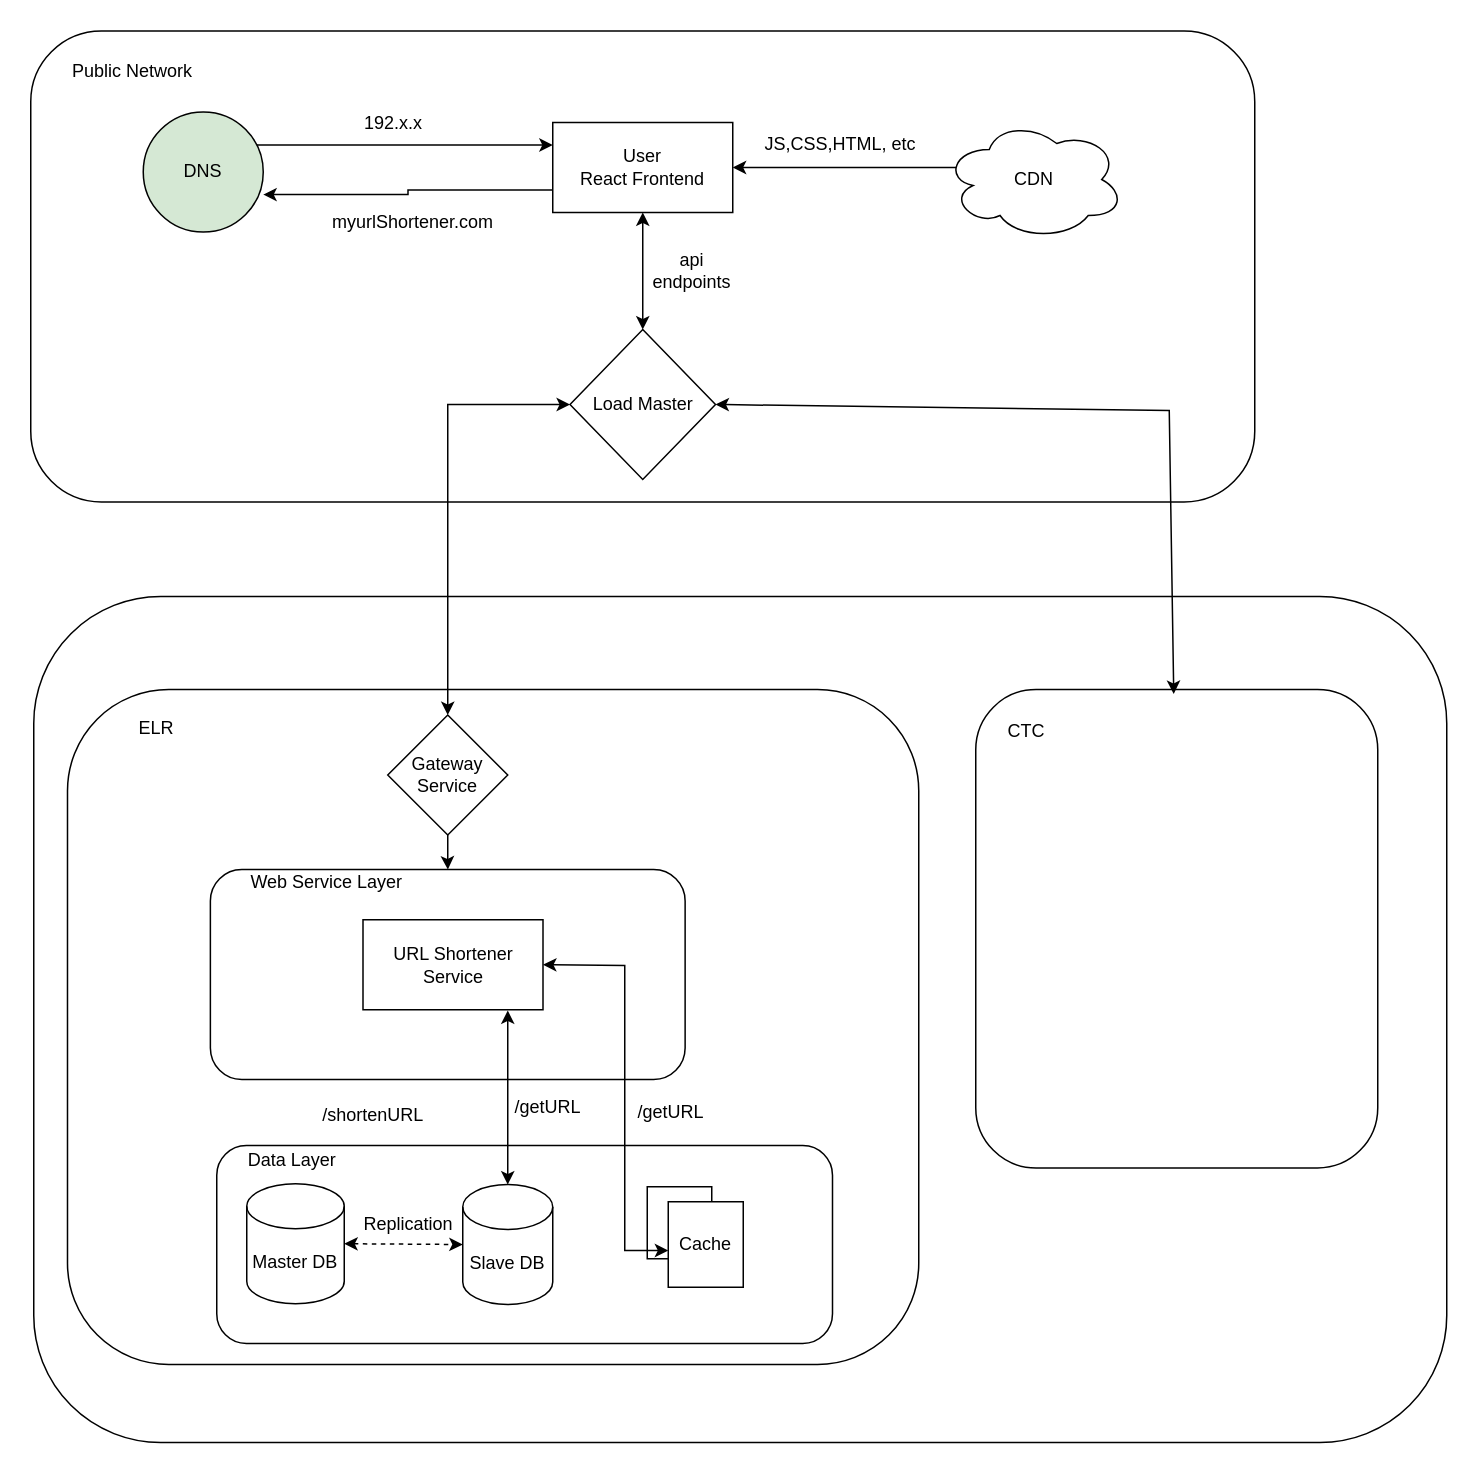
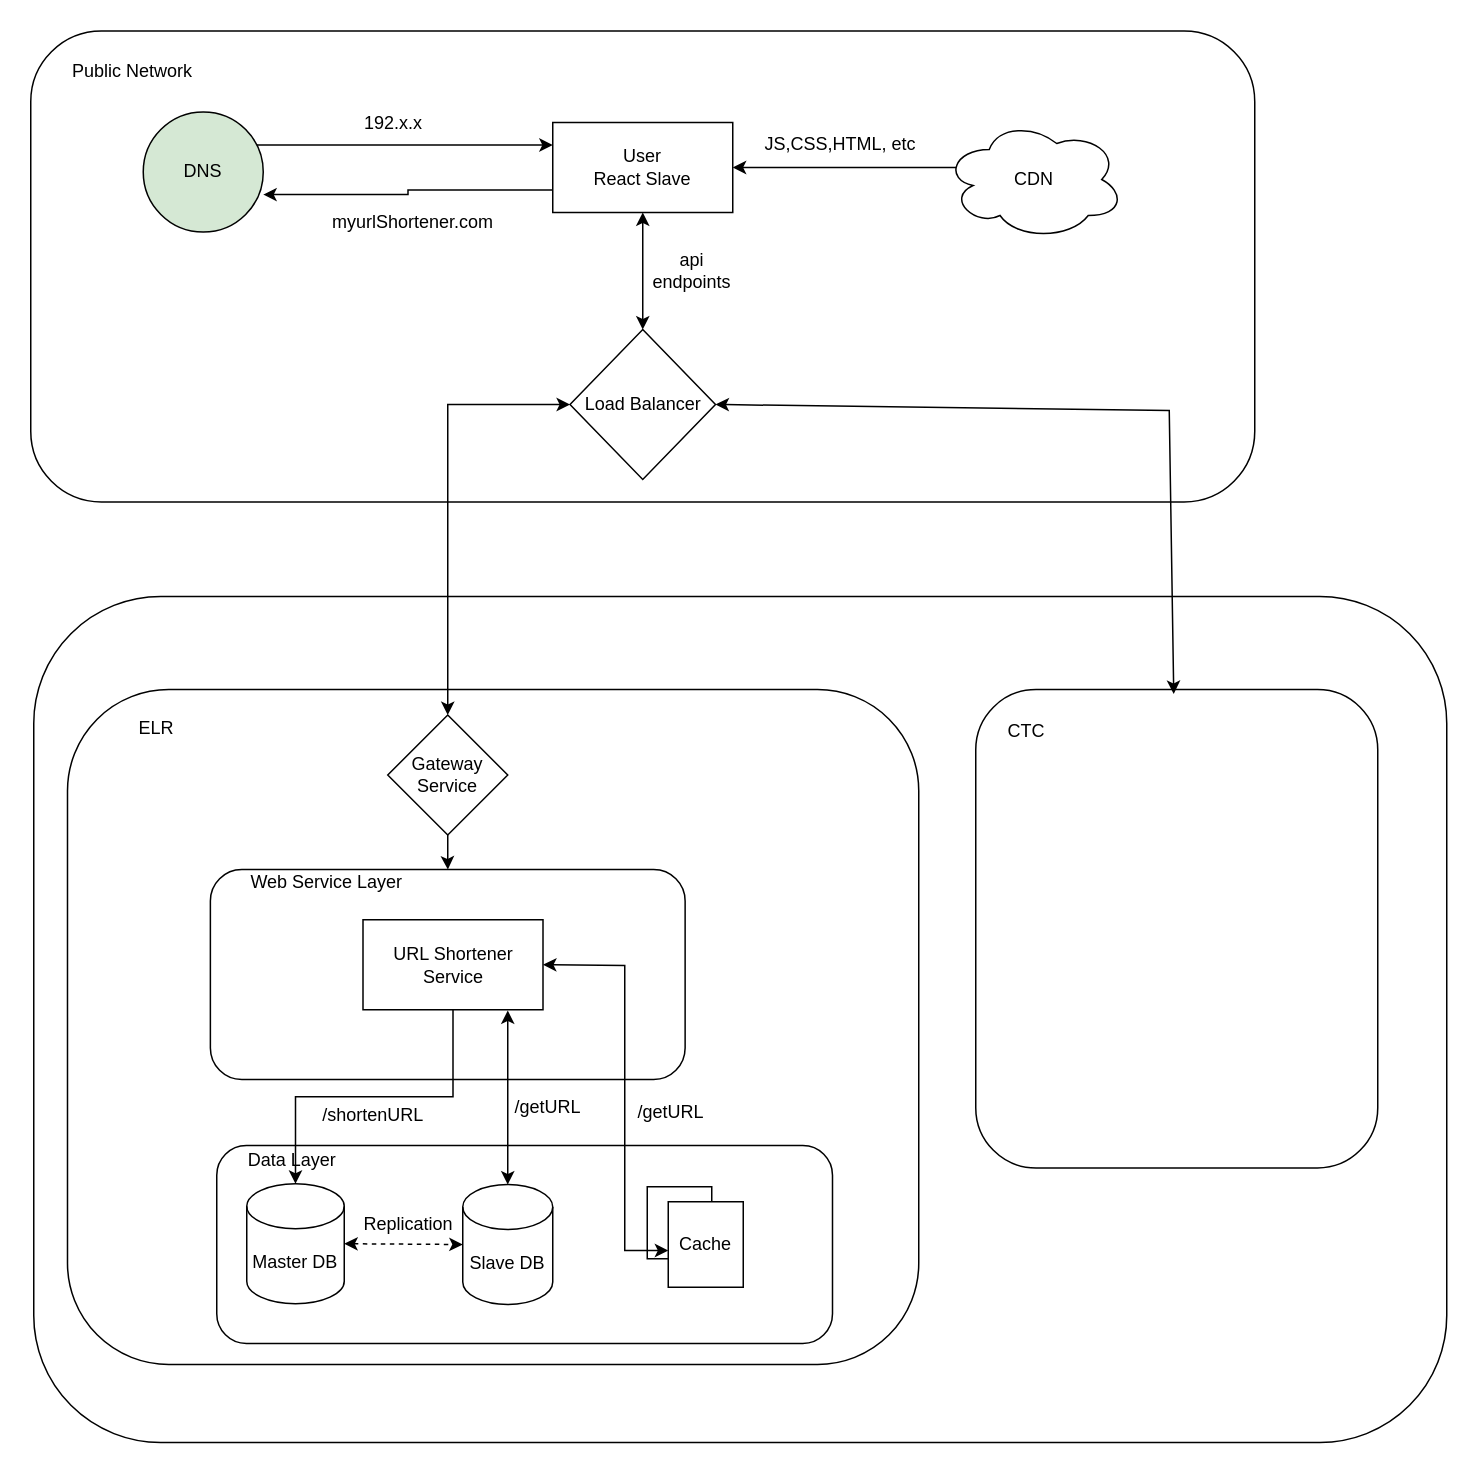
(643, 167) -> (643, 167)
(644, 404) -> (644, 404)
none -> (380, 1097)
